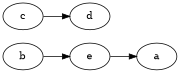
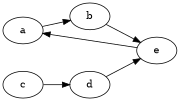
none -> (53, 24)
none -> (120, 69)
